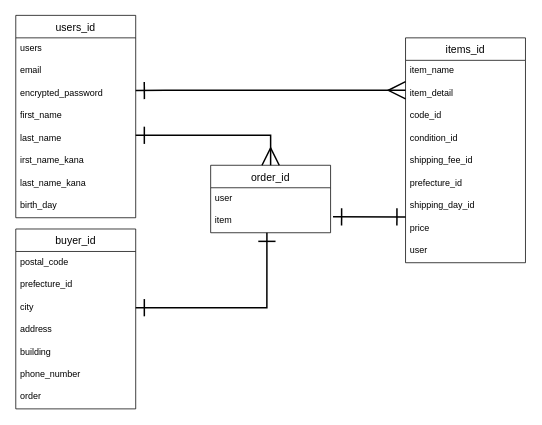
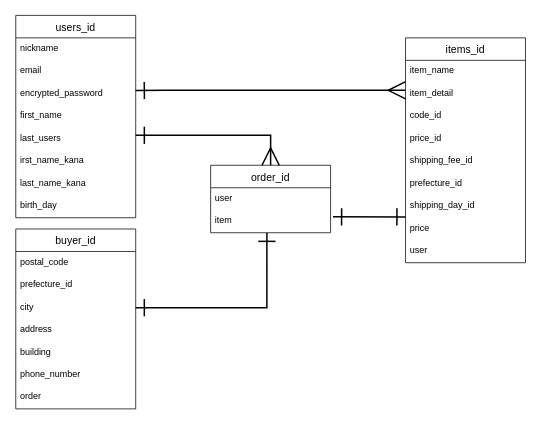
(32, 48) -> (38, 48)
(41, 138) -> (44, 138)
(436, 138) -> (427, 138)
